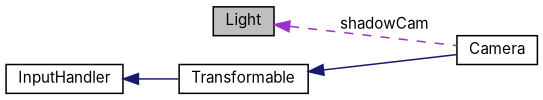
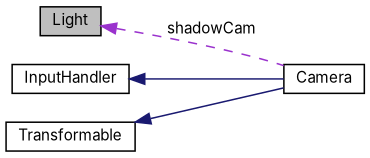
(159, 79) -> (214, 79)
